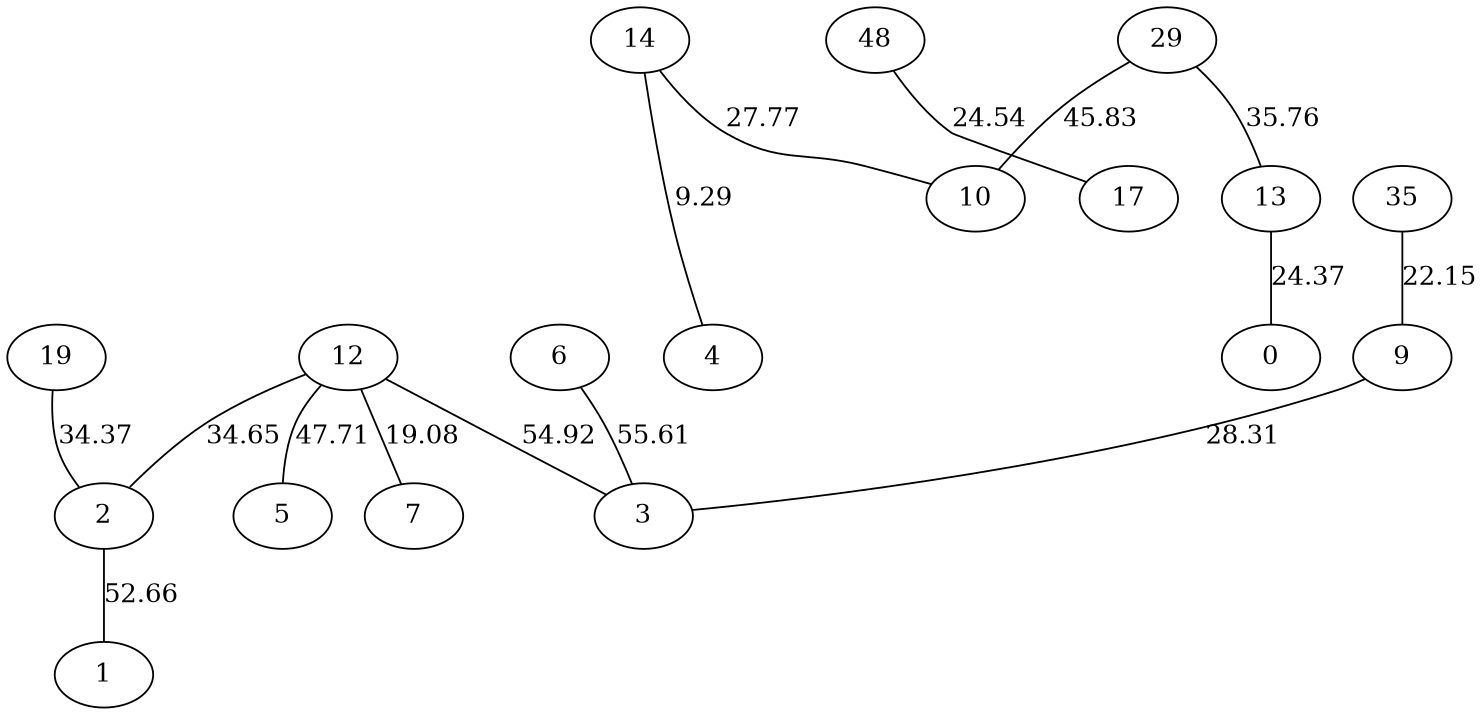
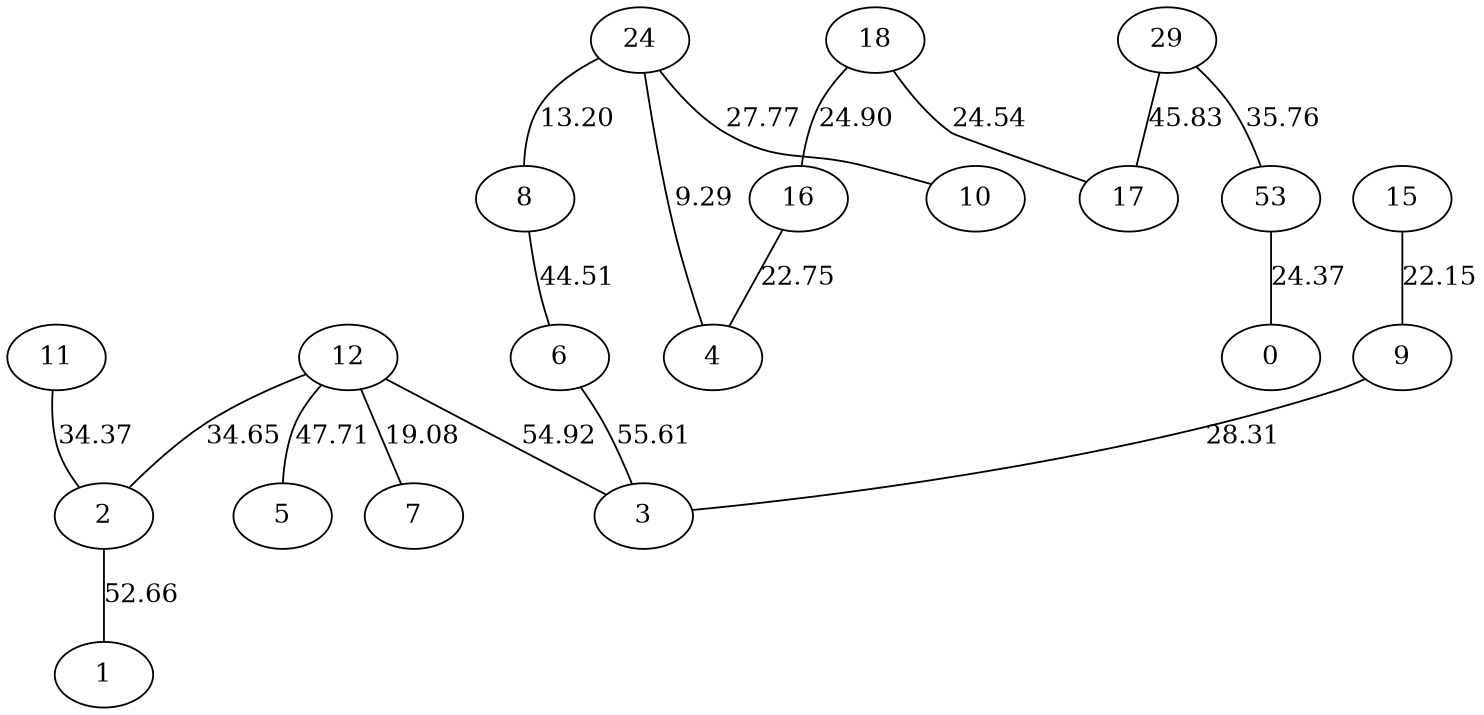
(640, 40) -> (640, 40)
(875, 40) -> (875, 40)
(1059, 109) -> (1148, 119)
none -> (525, 199)
none -> (799, 199)
(1271, 199) -> (1271, 199)
(1402, 199) -> (1402, 199)
(57, 357) -> (57, 357)
